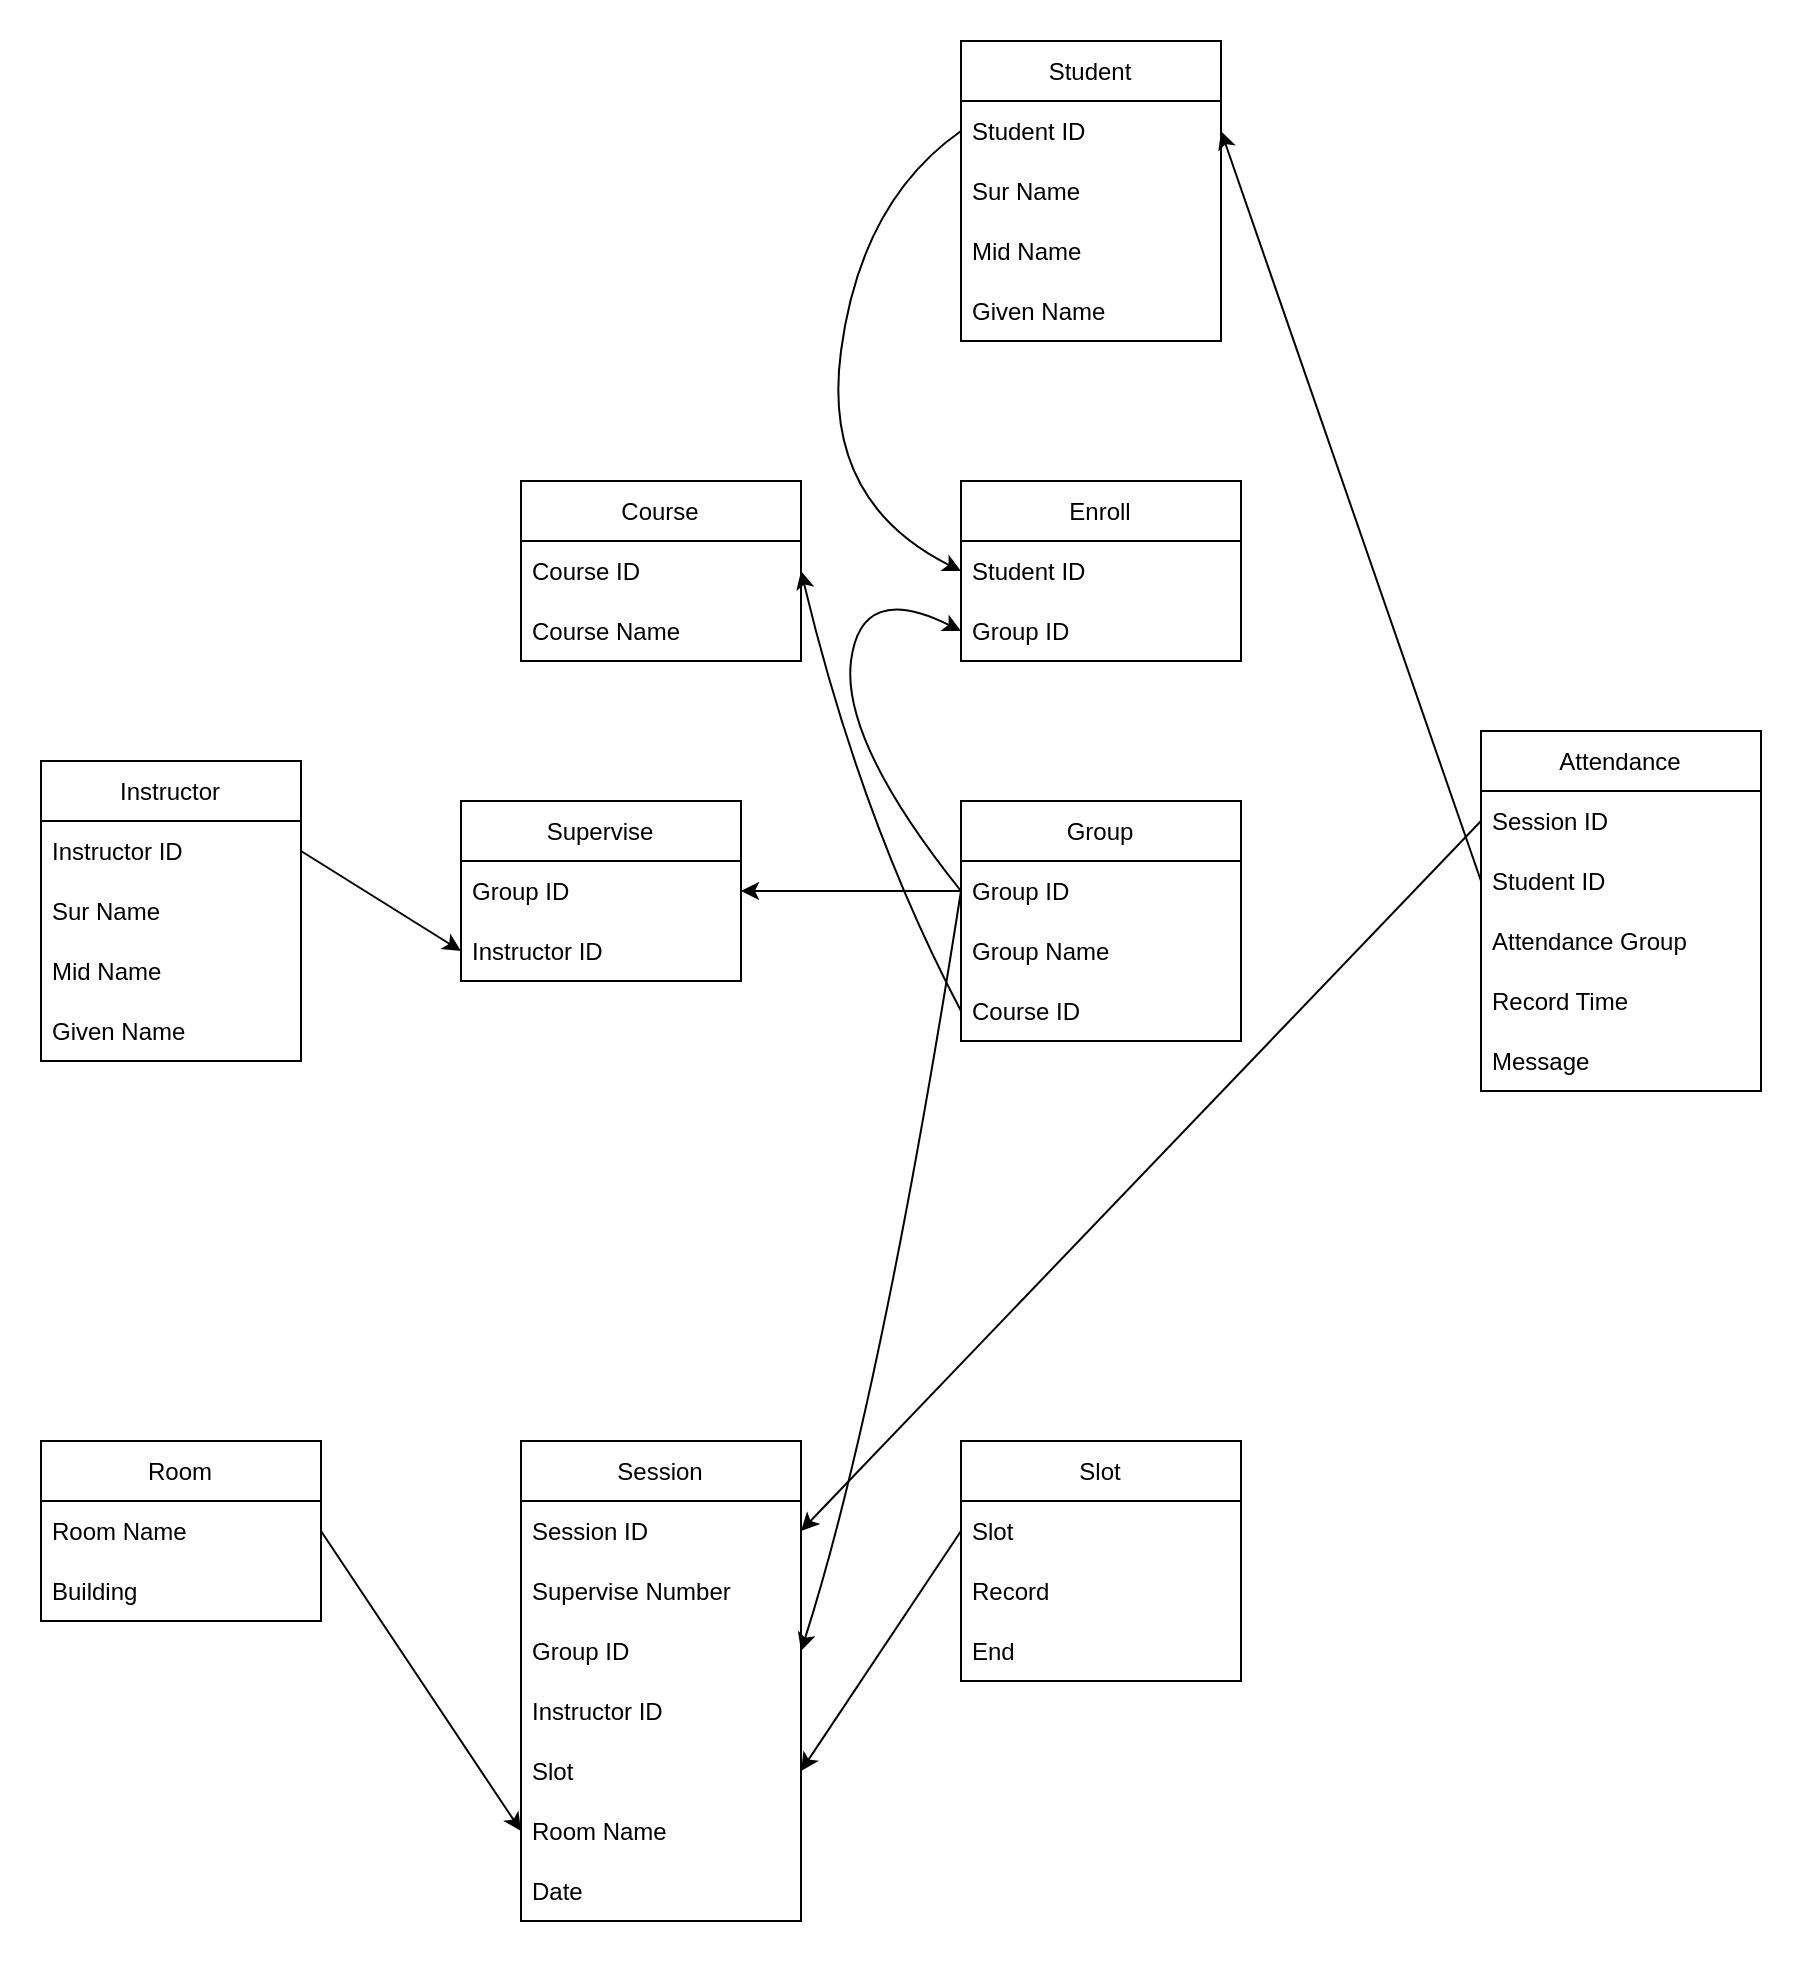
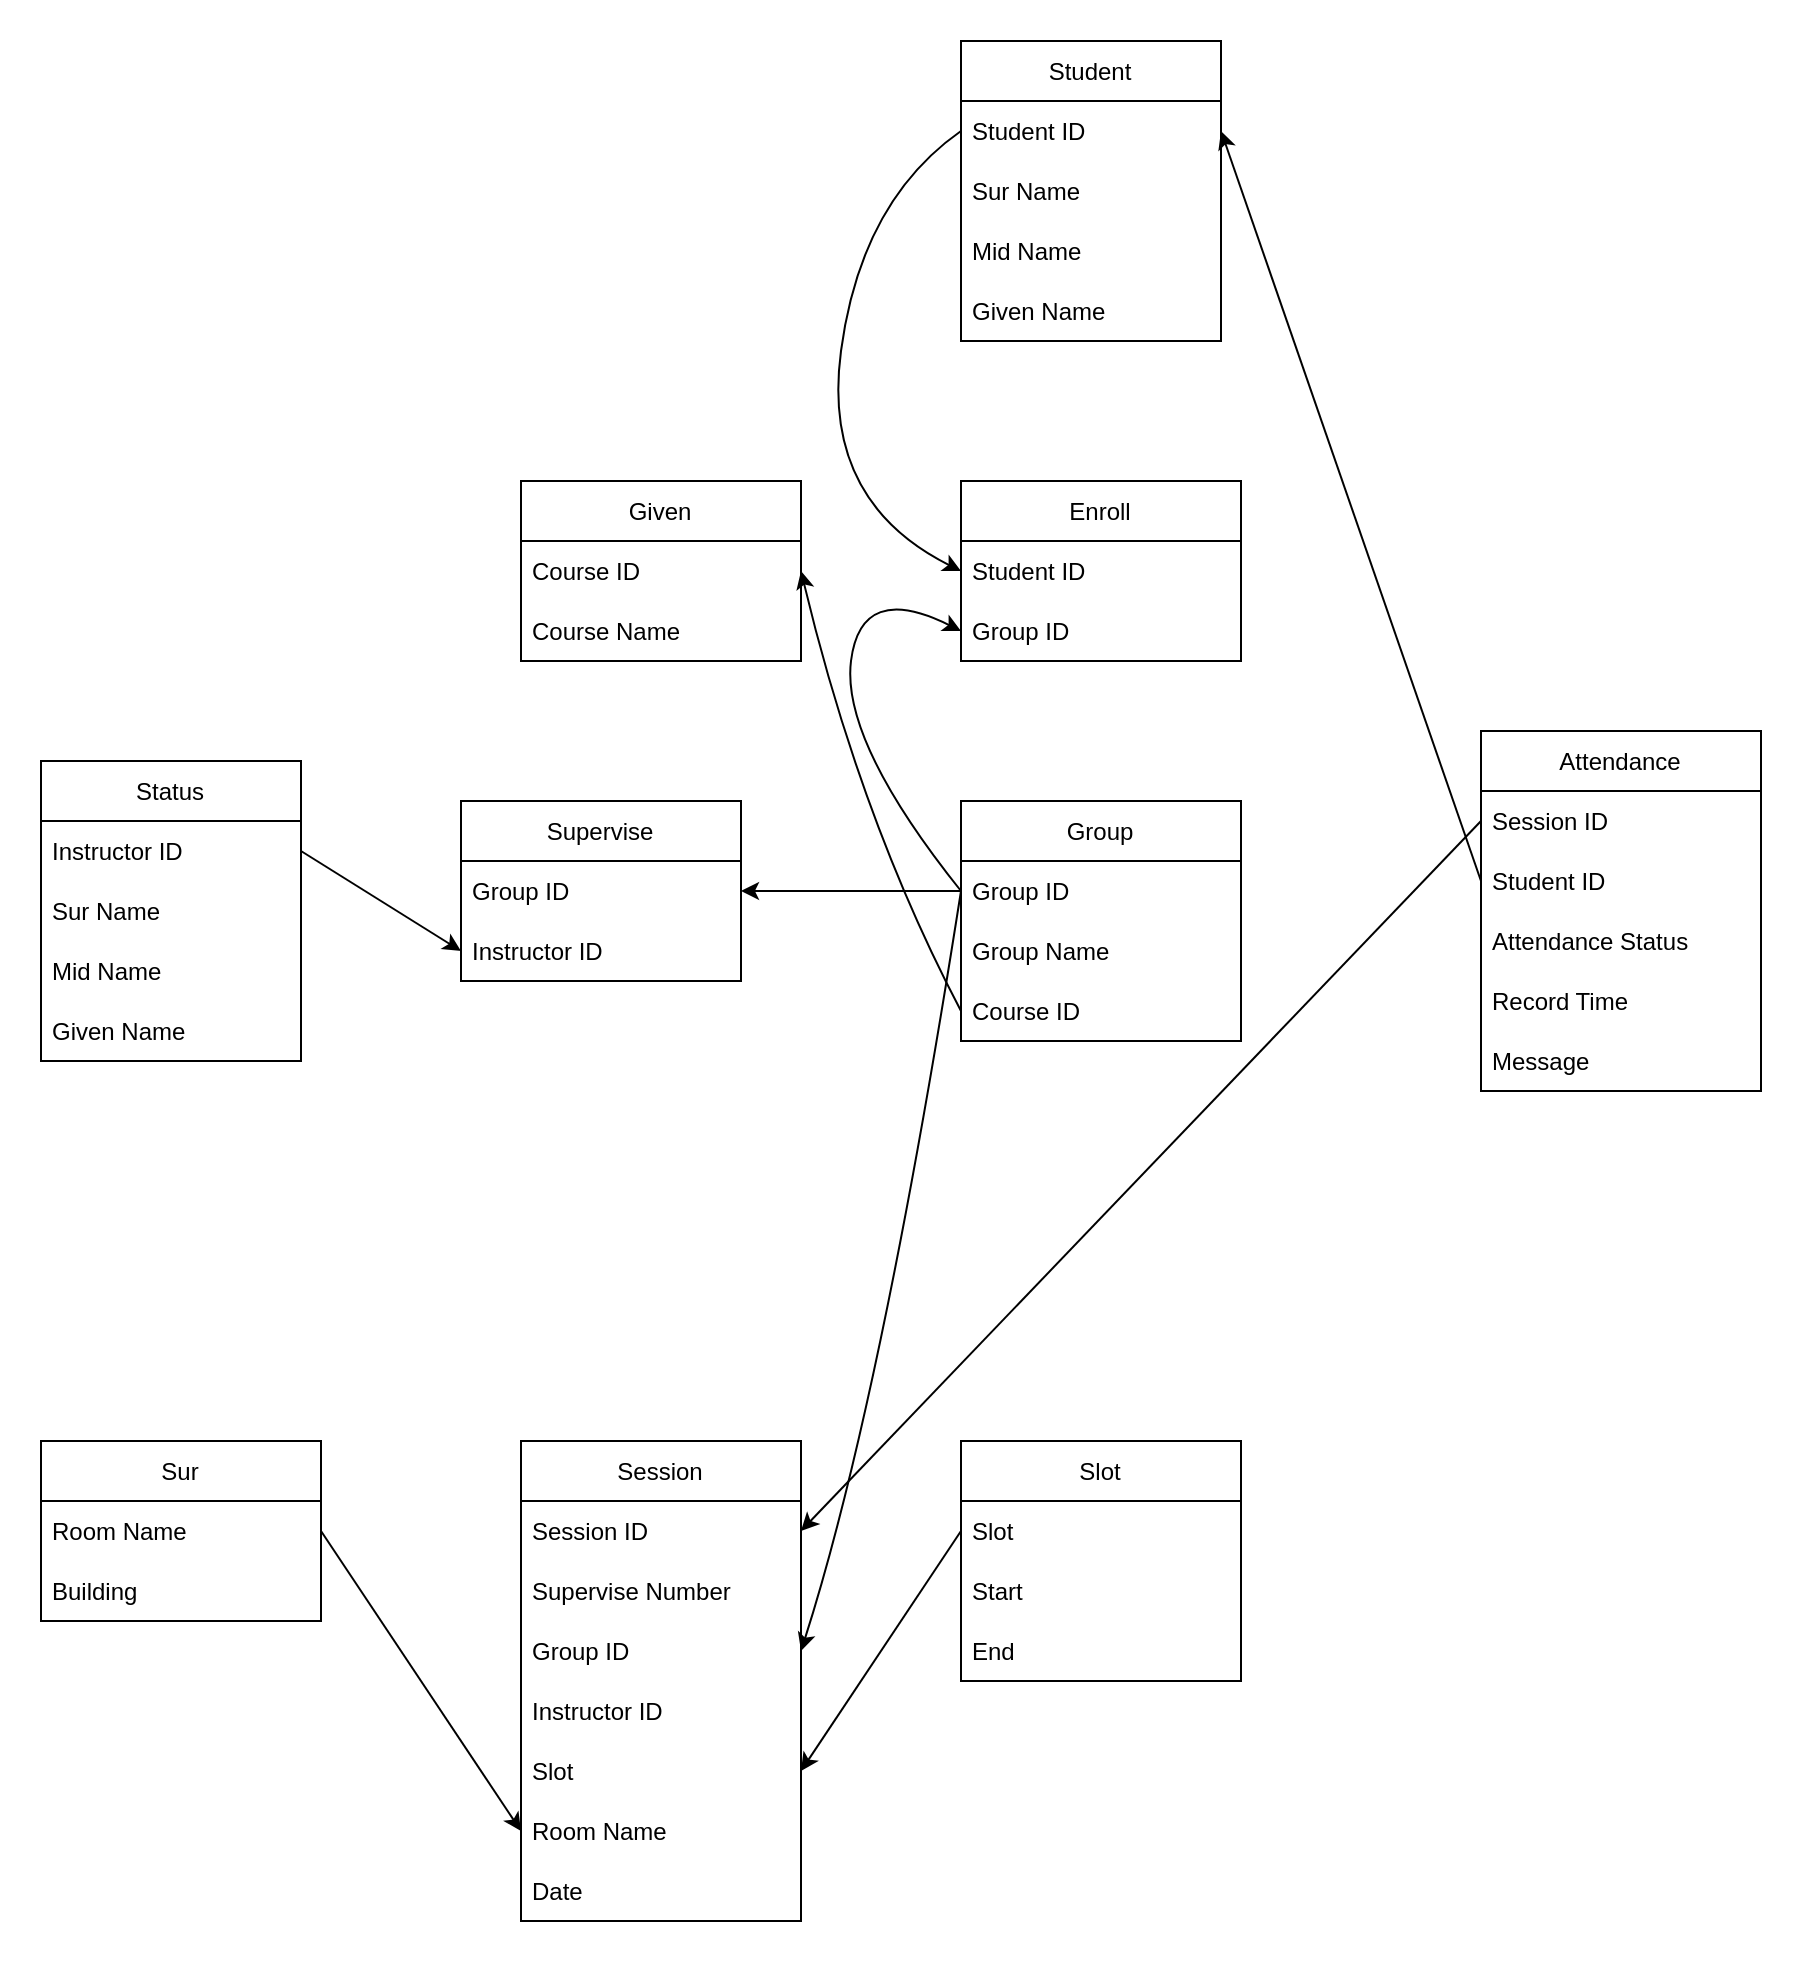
(660, 512) -> (660, 512)
(170, 792) -> (170, 792)
(1596, 942) -> (1603, 942)
(180, 1472) -> (180, 1472)
(1012, 1592) -> (1006, 1592)
